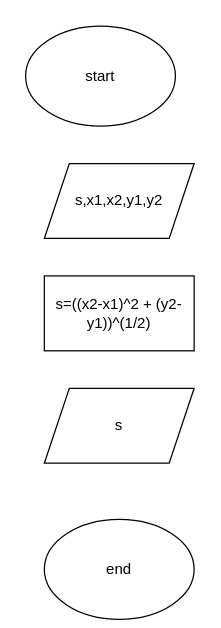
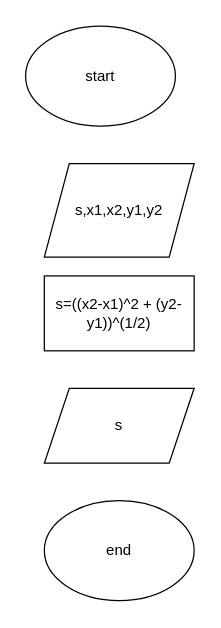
(119, 201) -> (119, 210)
(119, 569) -> (119, 551)
